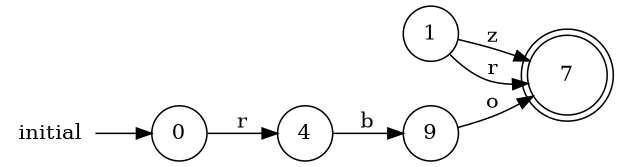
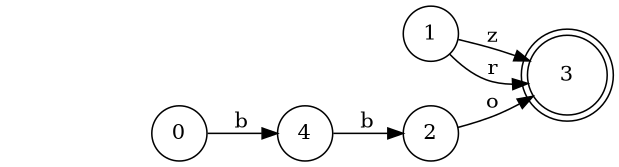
(567, 75) -> (567, 75)
(242, 122) -> (242, 122)
(51, 133) -> none
(431, 133) -> (431, 133)
